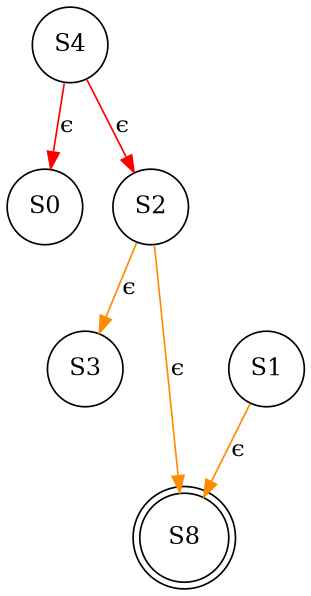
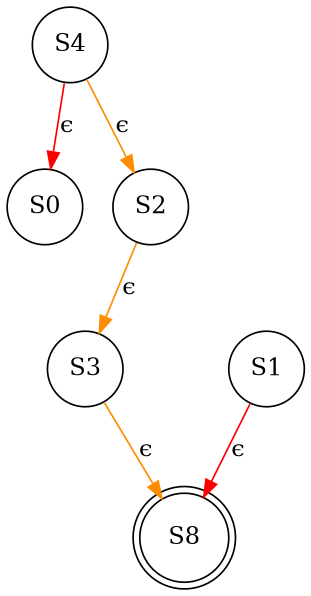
(106, 118) -> (106, 118)
(166, 361) -> (129, 443)
(231, 443) -> (231, 443)
